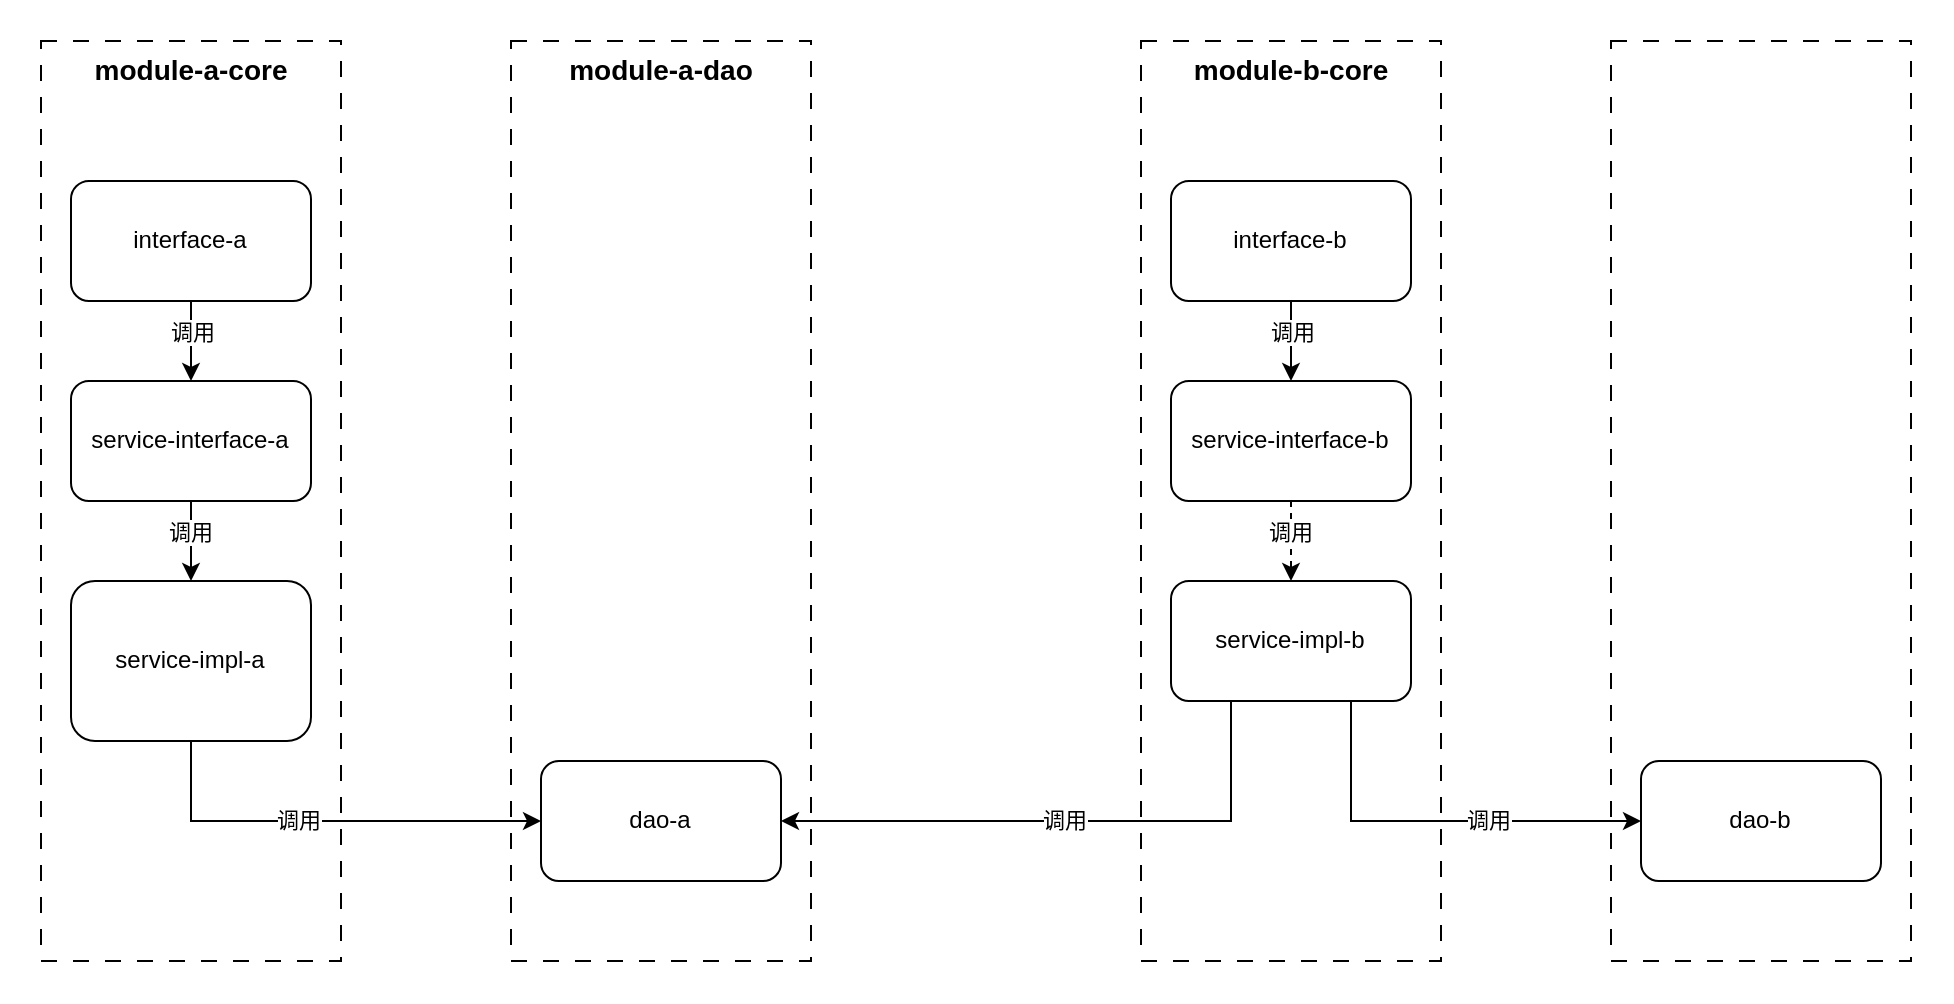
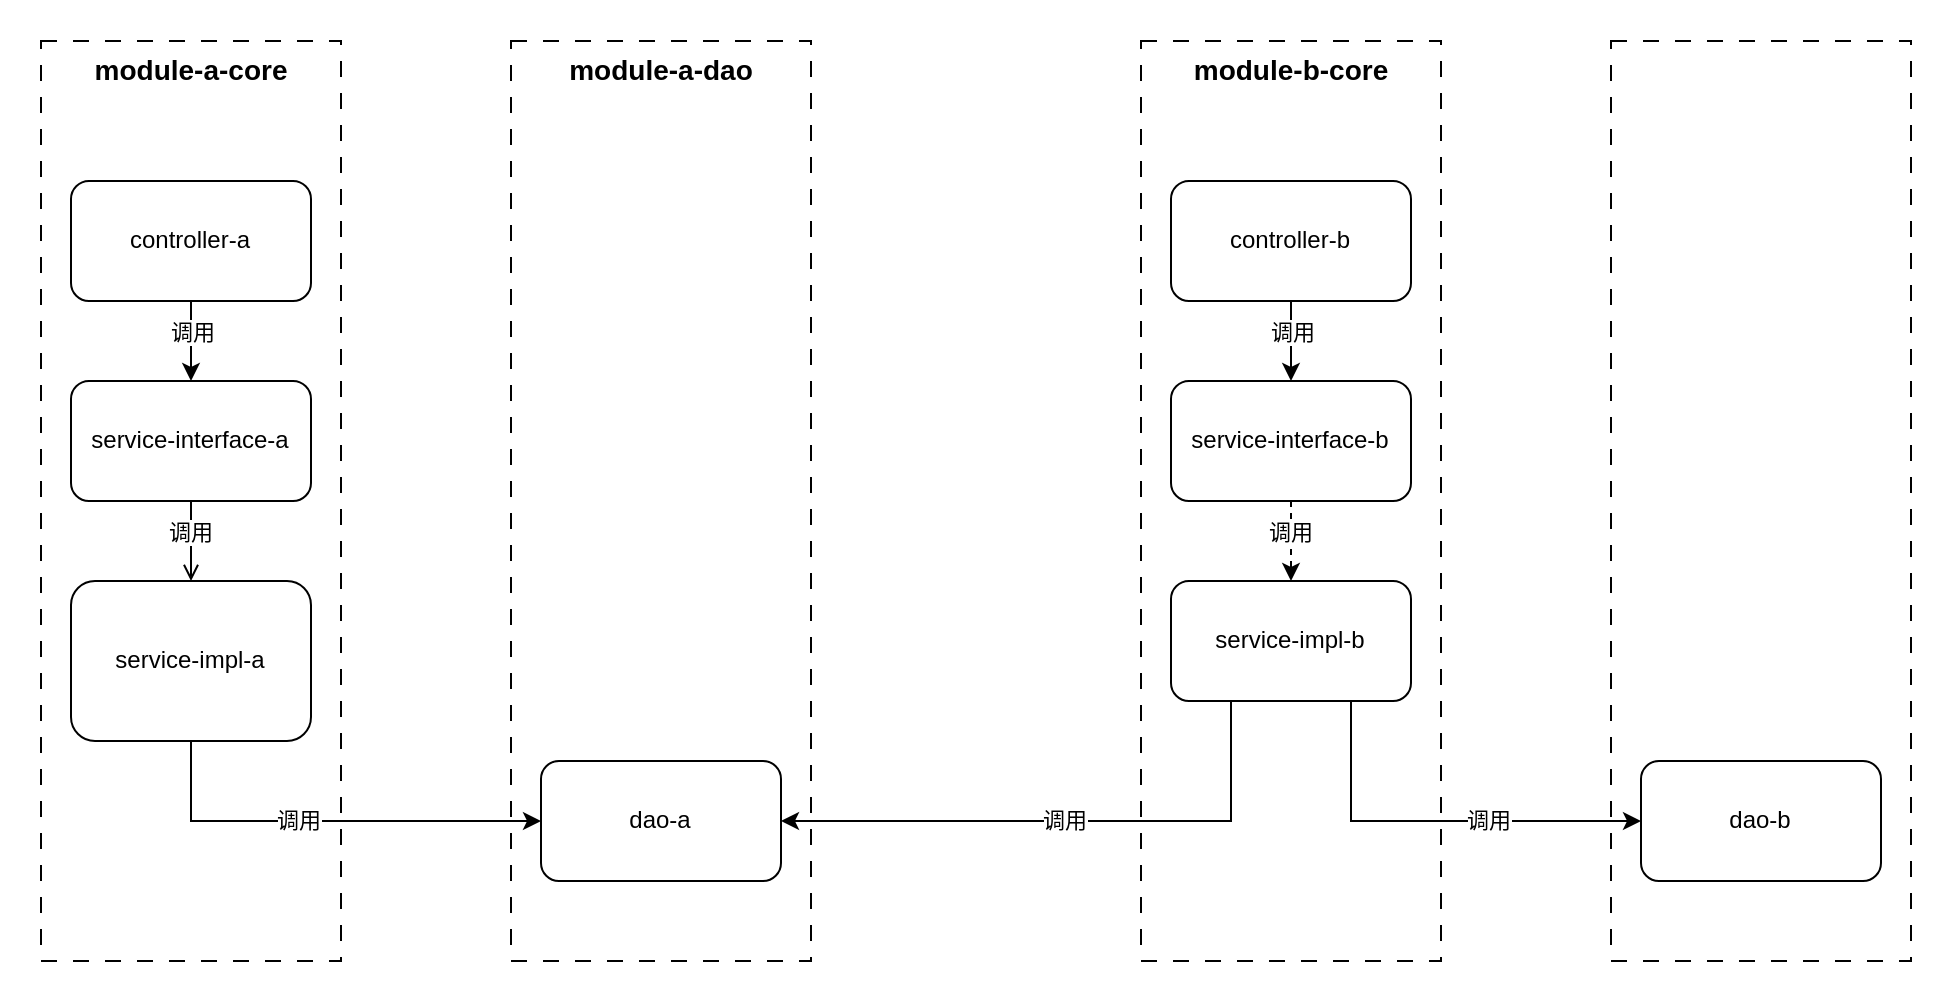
(191, 241) -> (191, 241)
(1291, 241) -> (1291, 241)
(191, 566) -> (191, 568)
